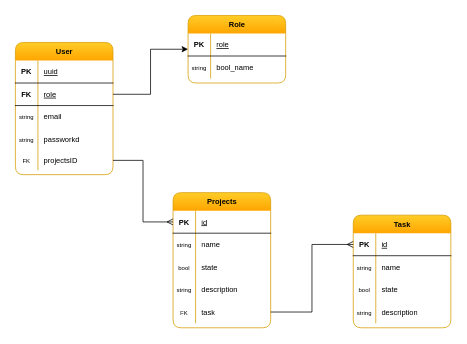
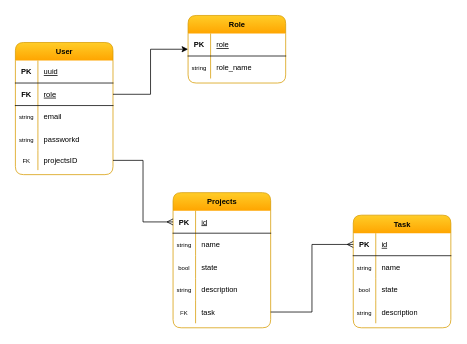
(238, 67) -> (238, 67)
